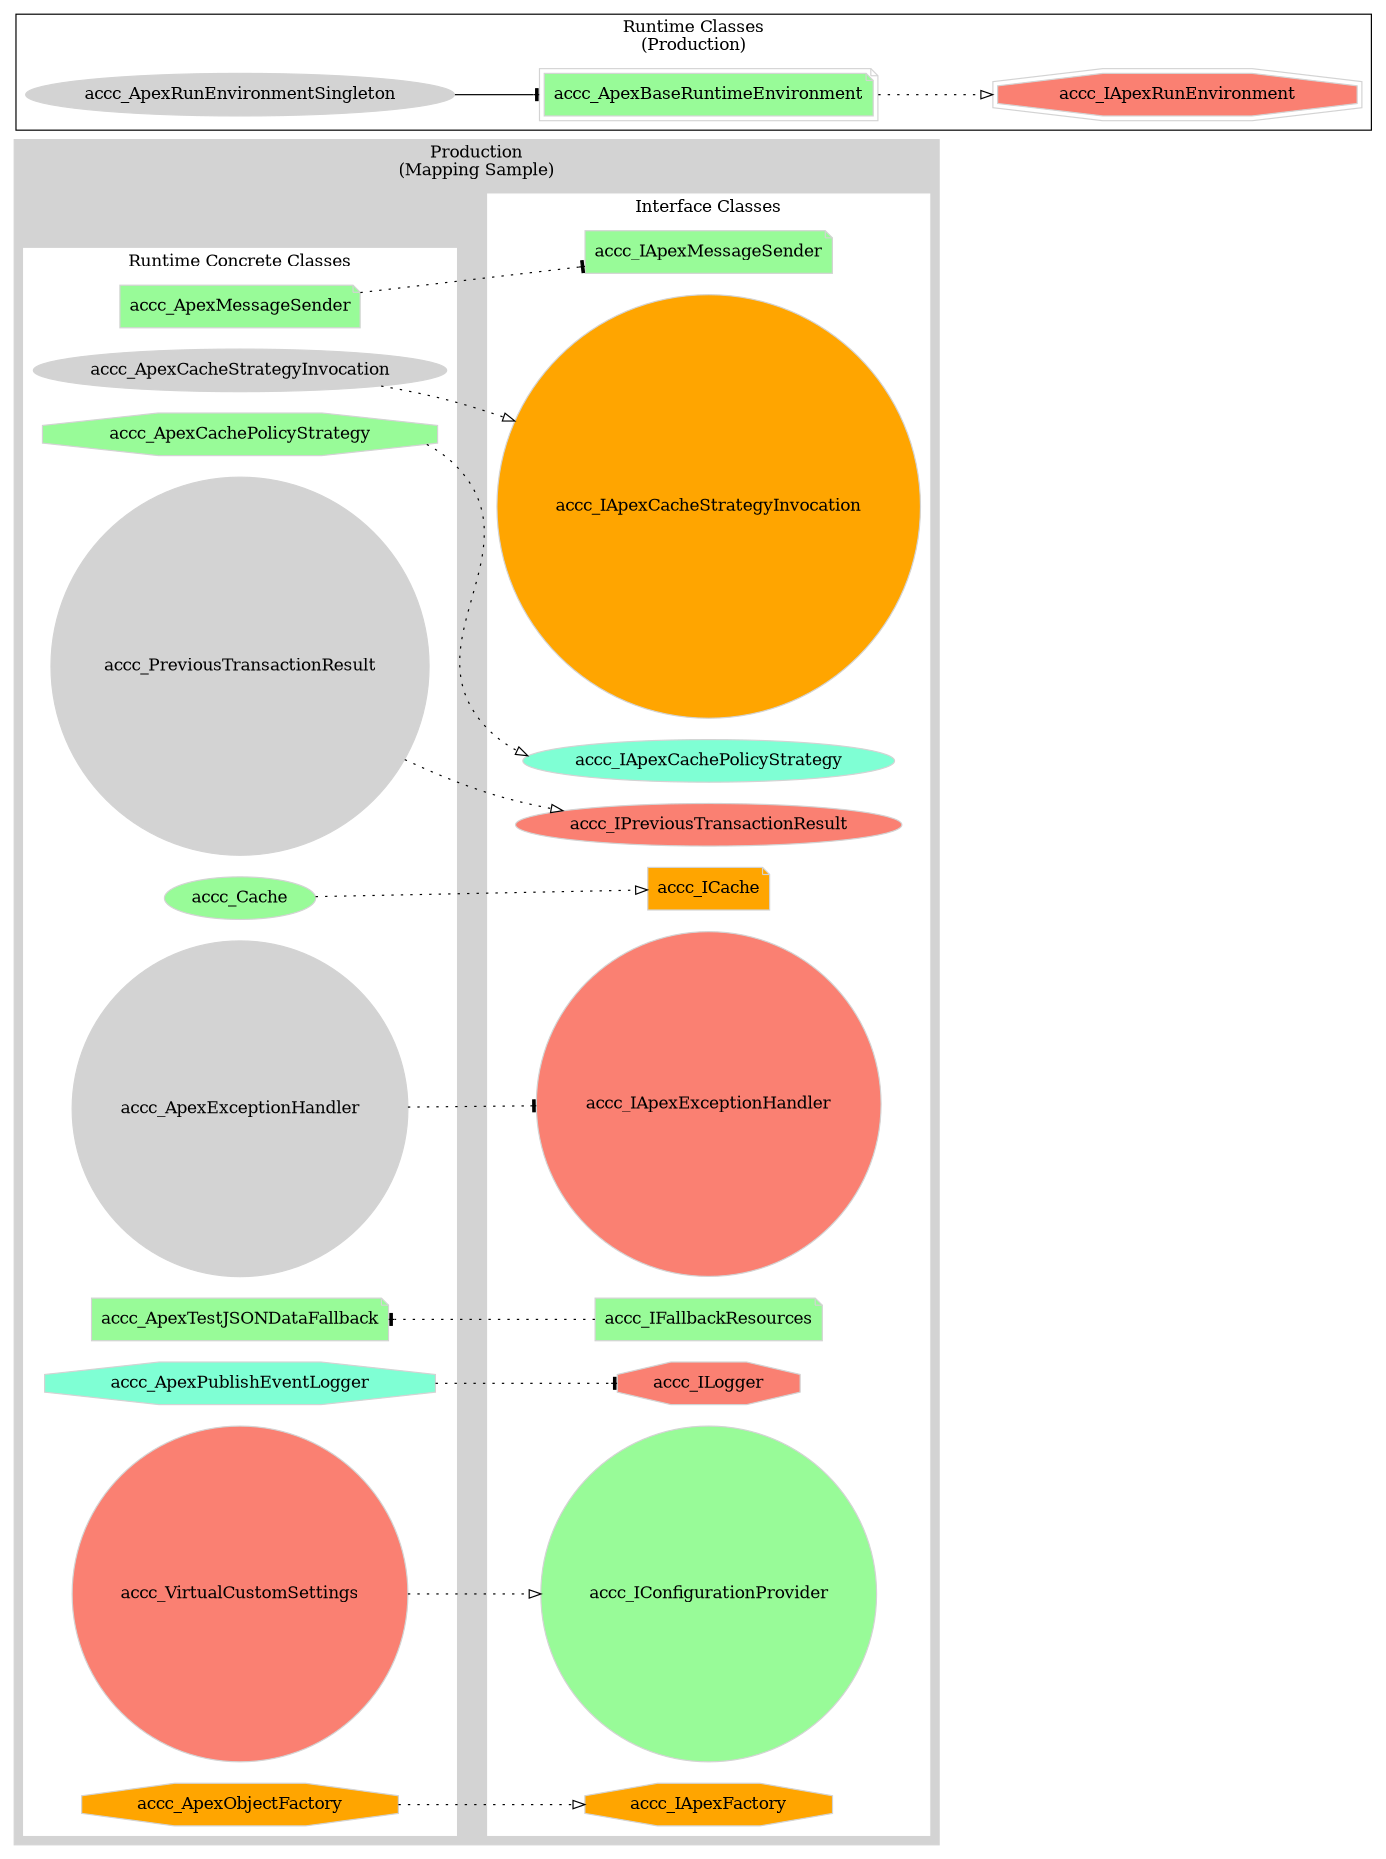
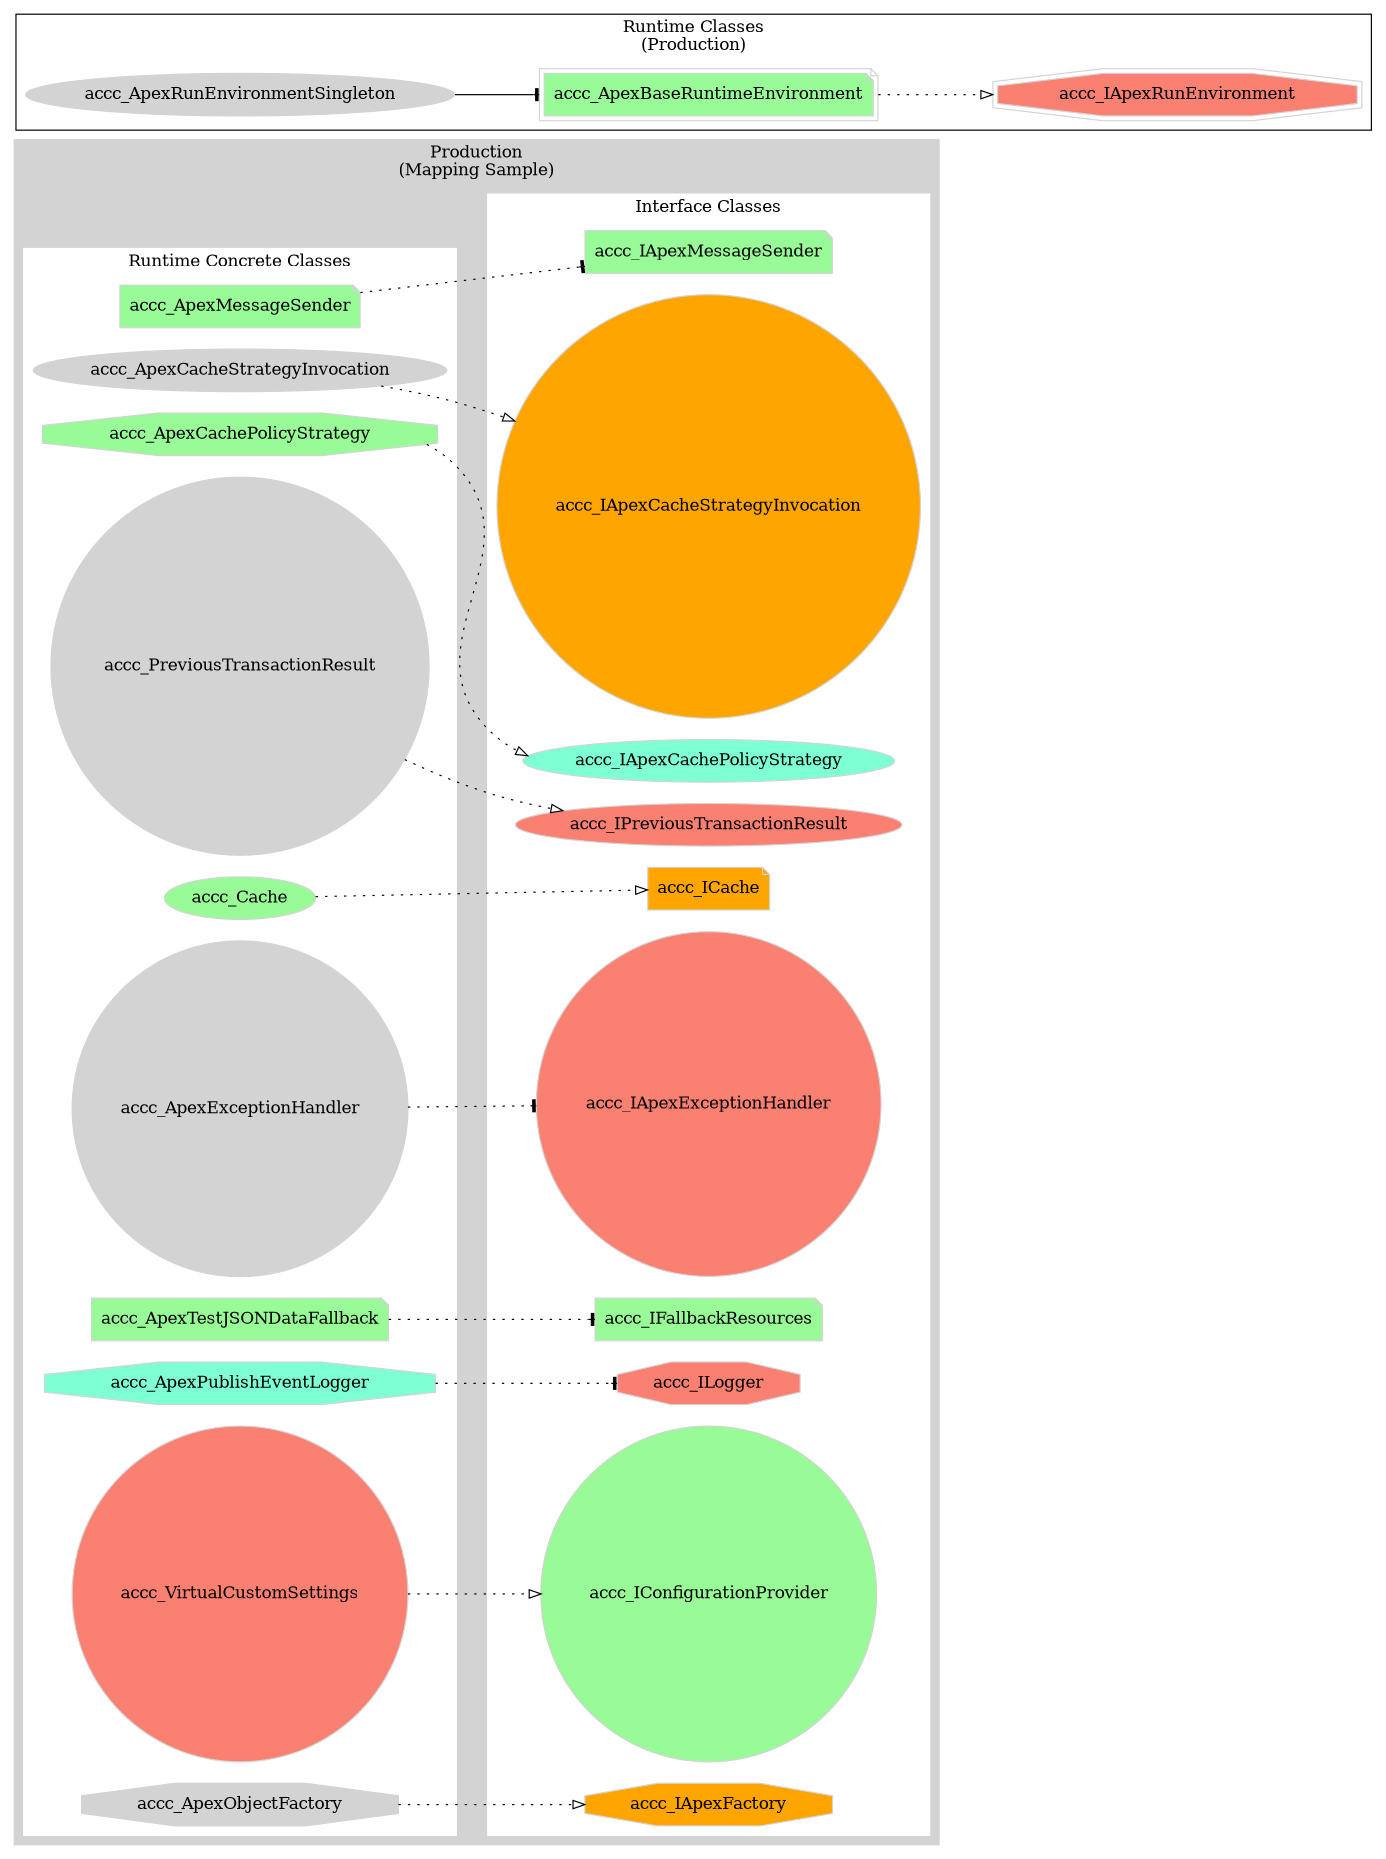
(495, 1319) -> (479, 1319)
(240, 1805) -> (240, 1805)
